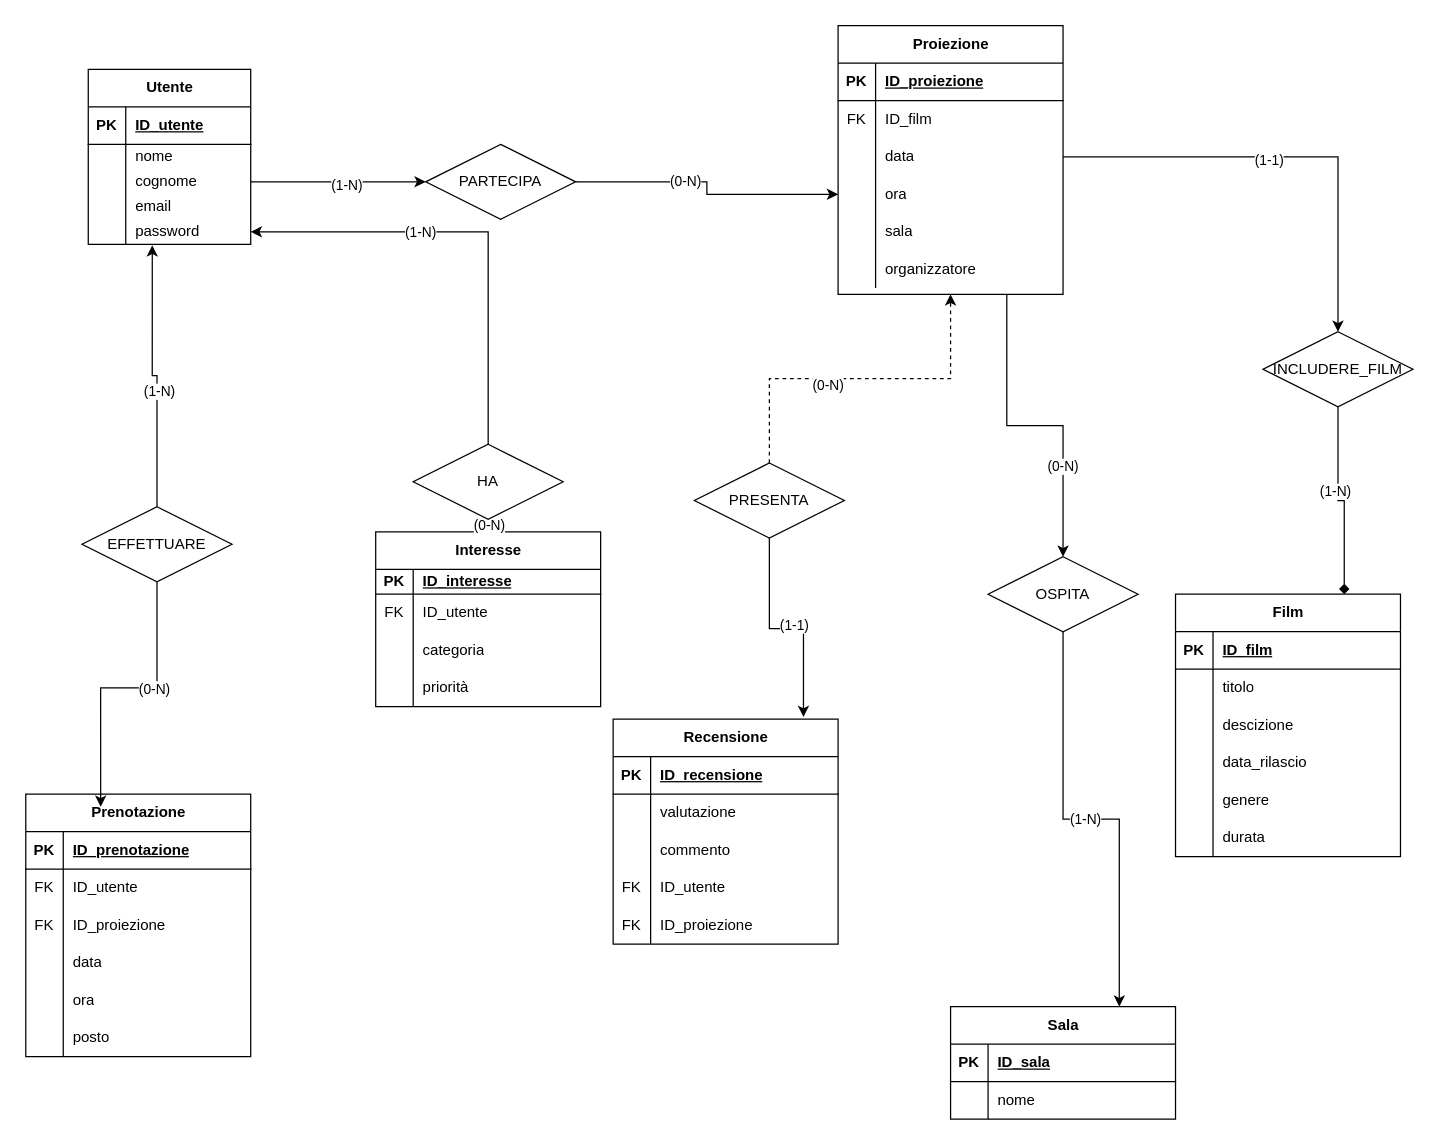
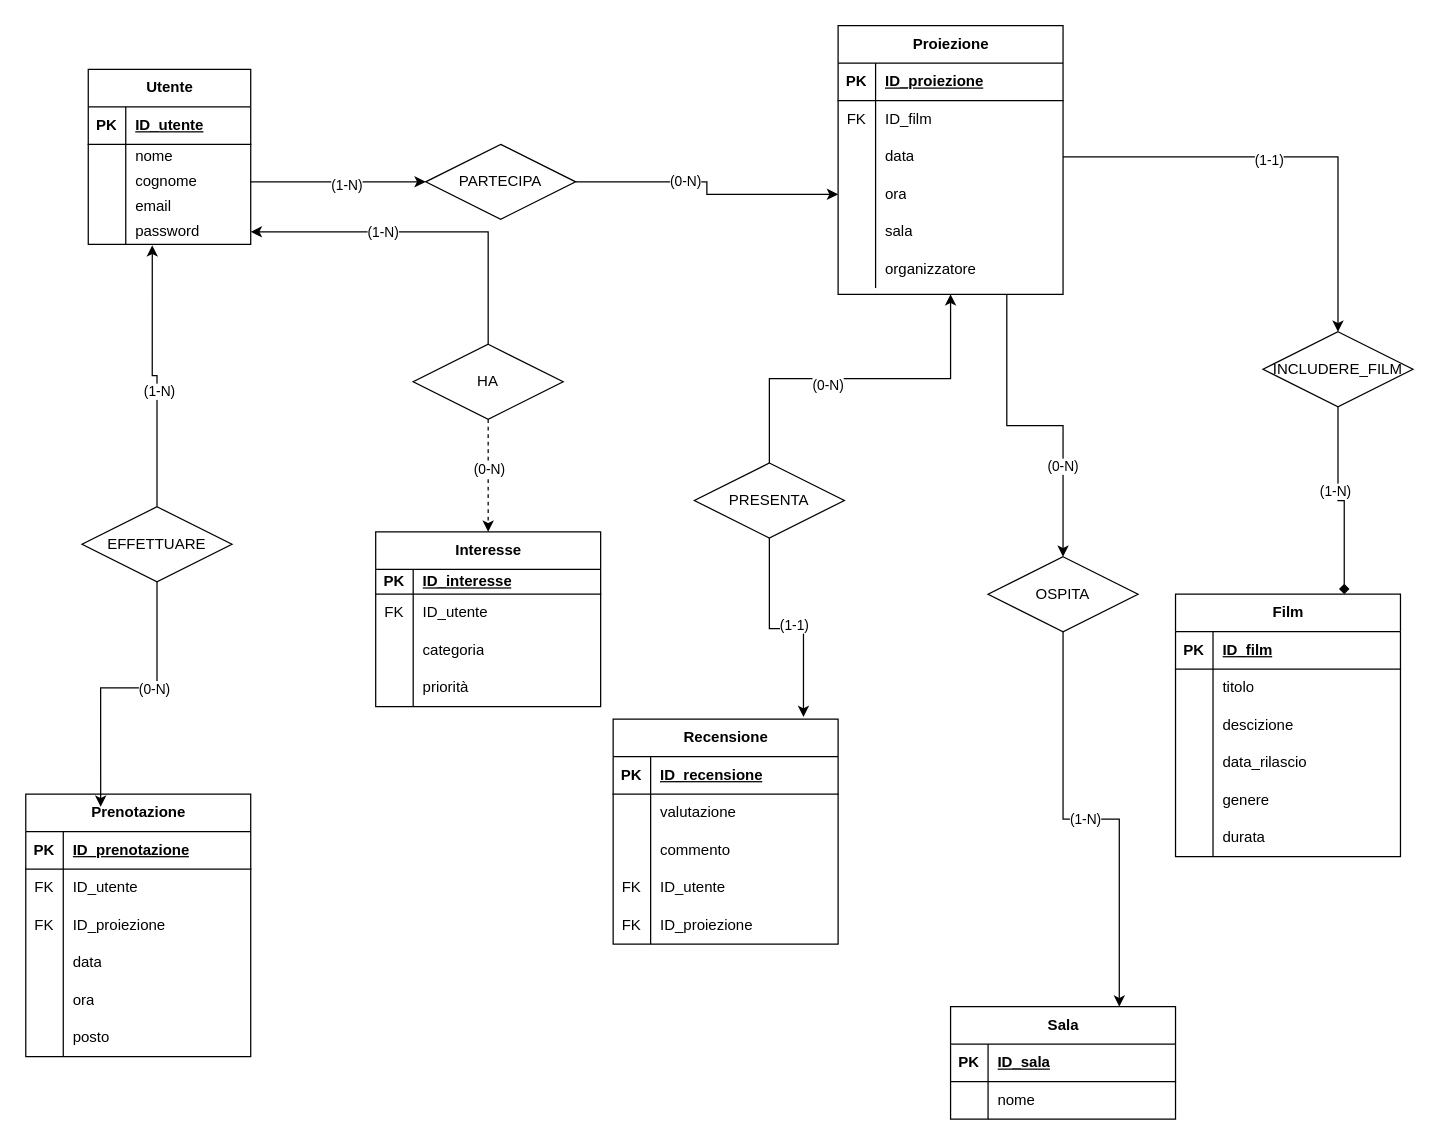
(934, 379) -> (934, 379)
(488, 482) -> (488, 382)
